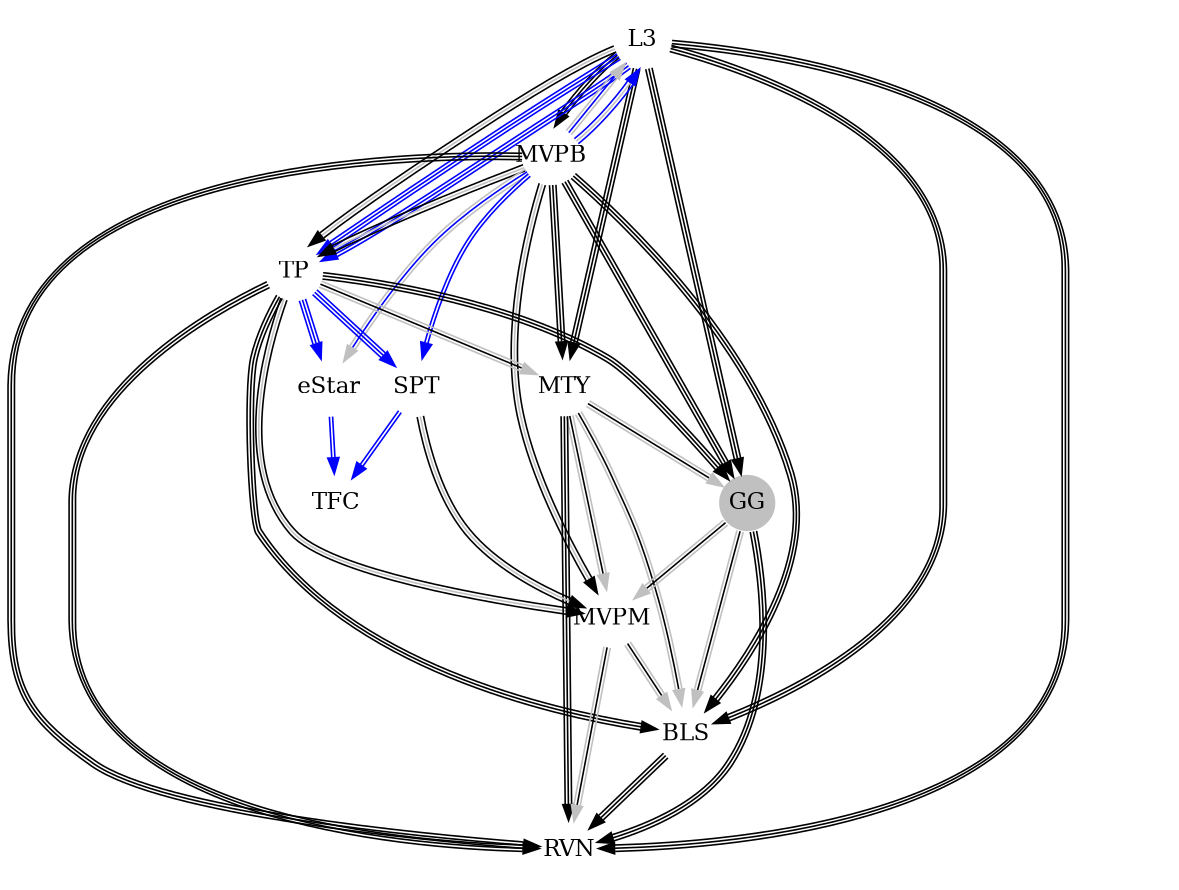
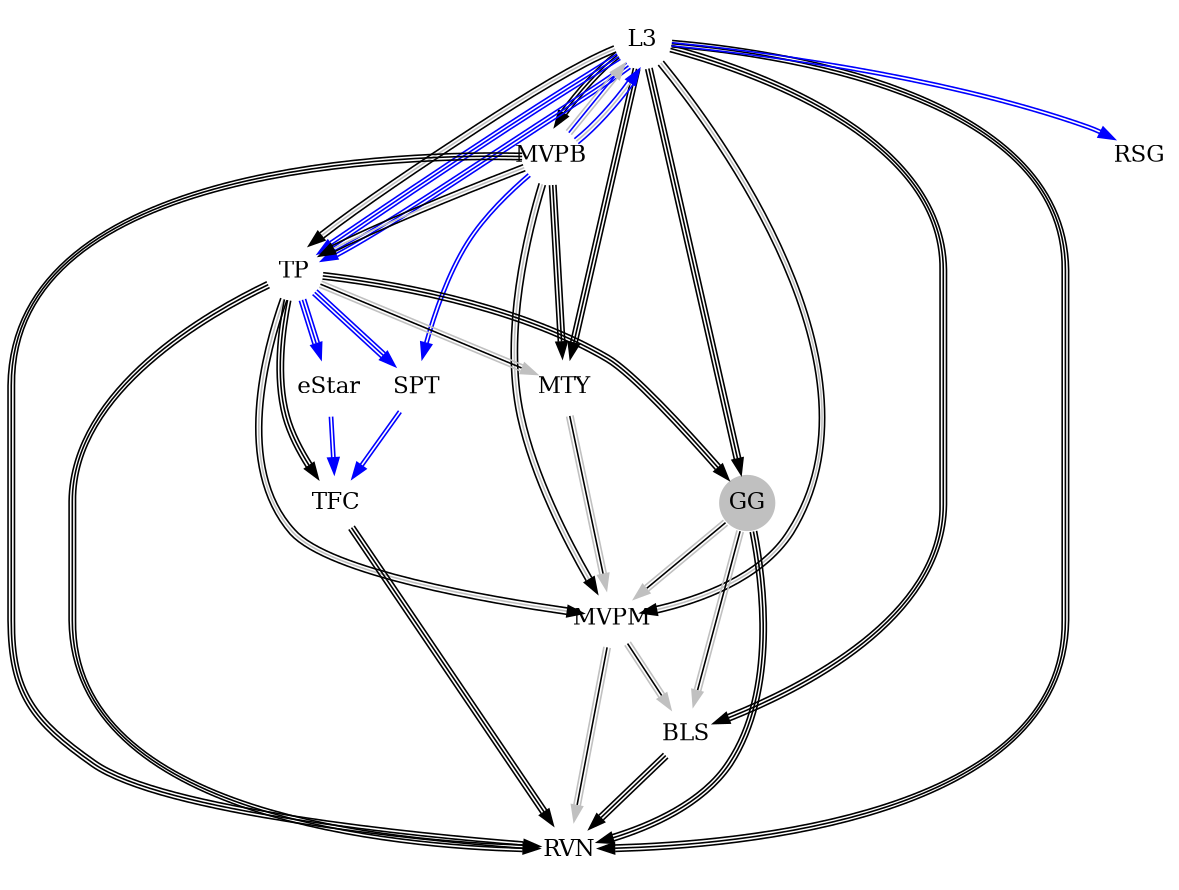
none -> (1139, 156)
(428, 248) -> none
(645, 322) -> none
(767, 415) -> none
(649, 441) -> none
(467, 531) -> (814, 359)
(642, 546) -> none
(327, 603) -> (281, 385)
(567, 630) -> (448, 670)
